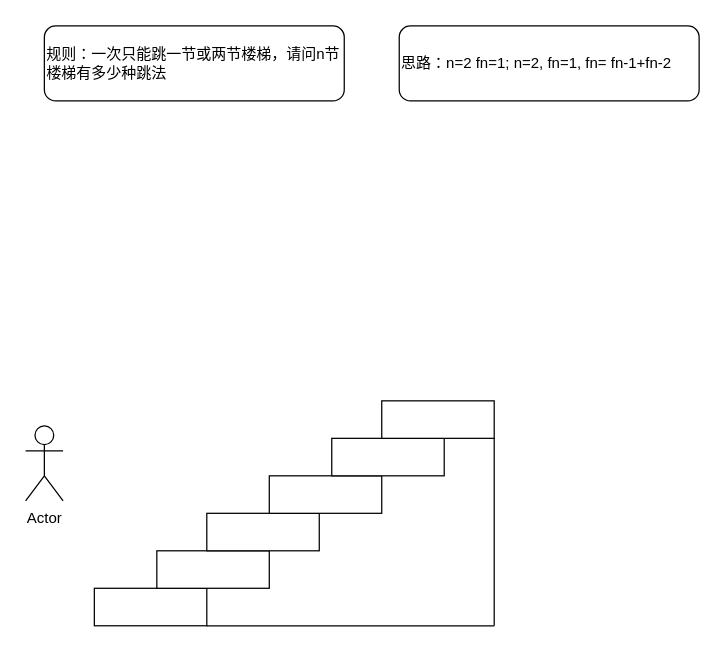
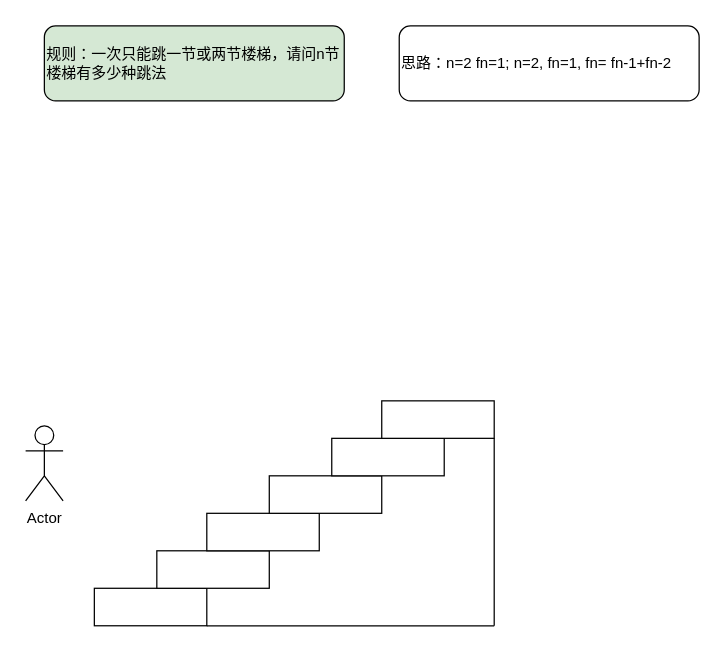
(194, 63) -> (194, 63)
